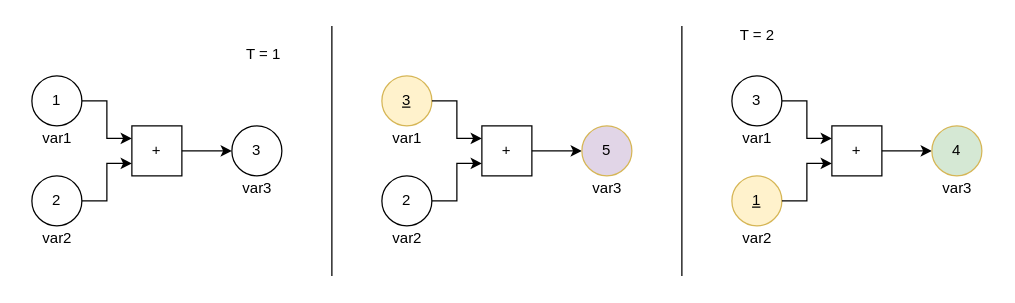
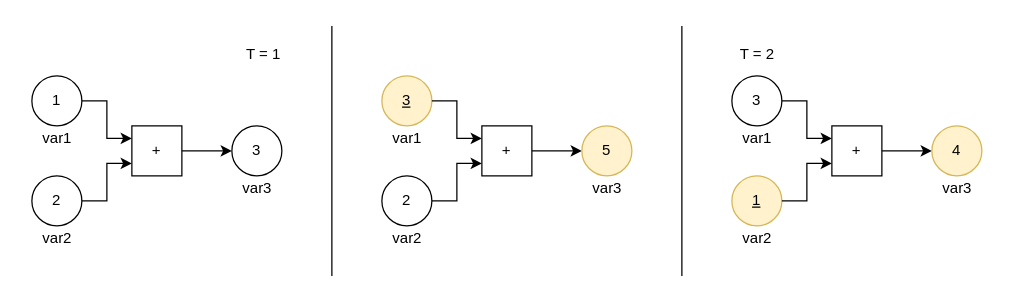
(757, 36) -> (757, 54)
(607, 151) -> (607, 151)
(957, 151) -> (957, 151)
